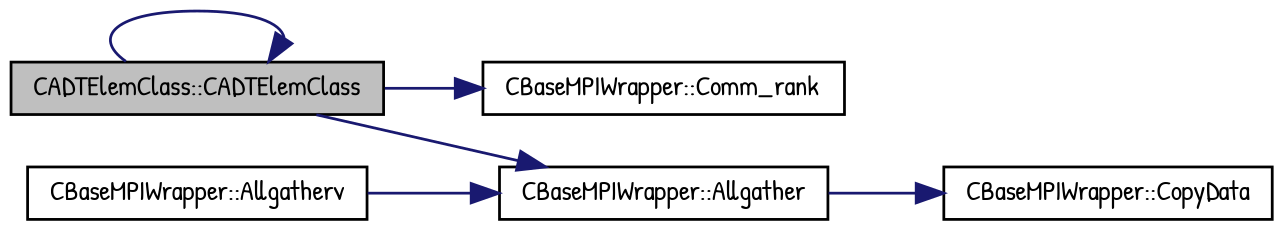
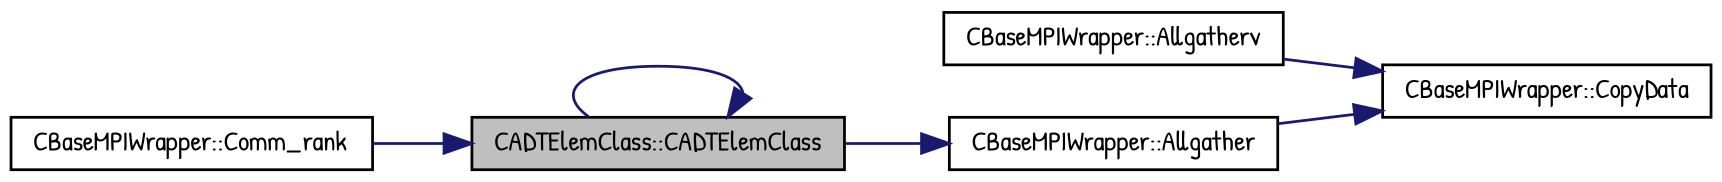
(420, 88) -> (408, 144)
(419, 193) -> (1320, 64)
